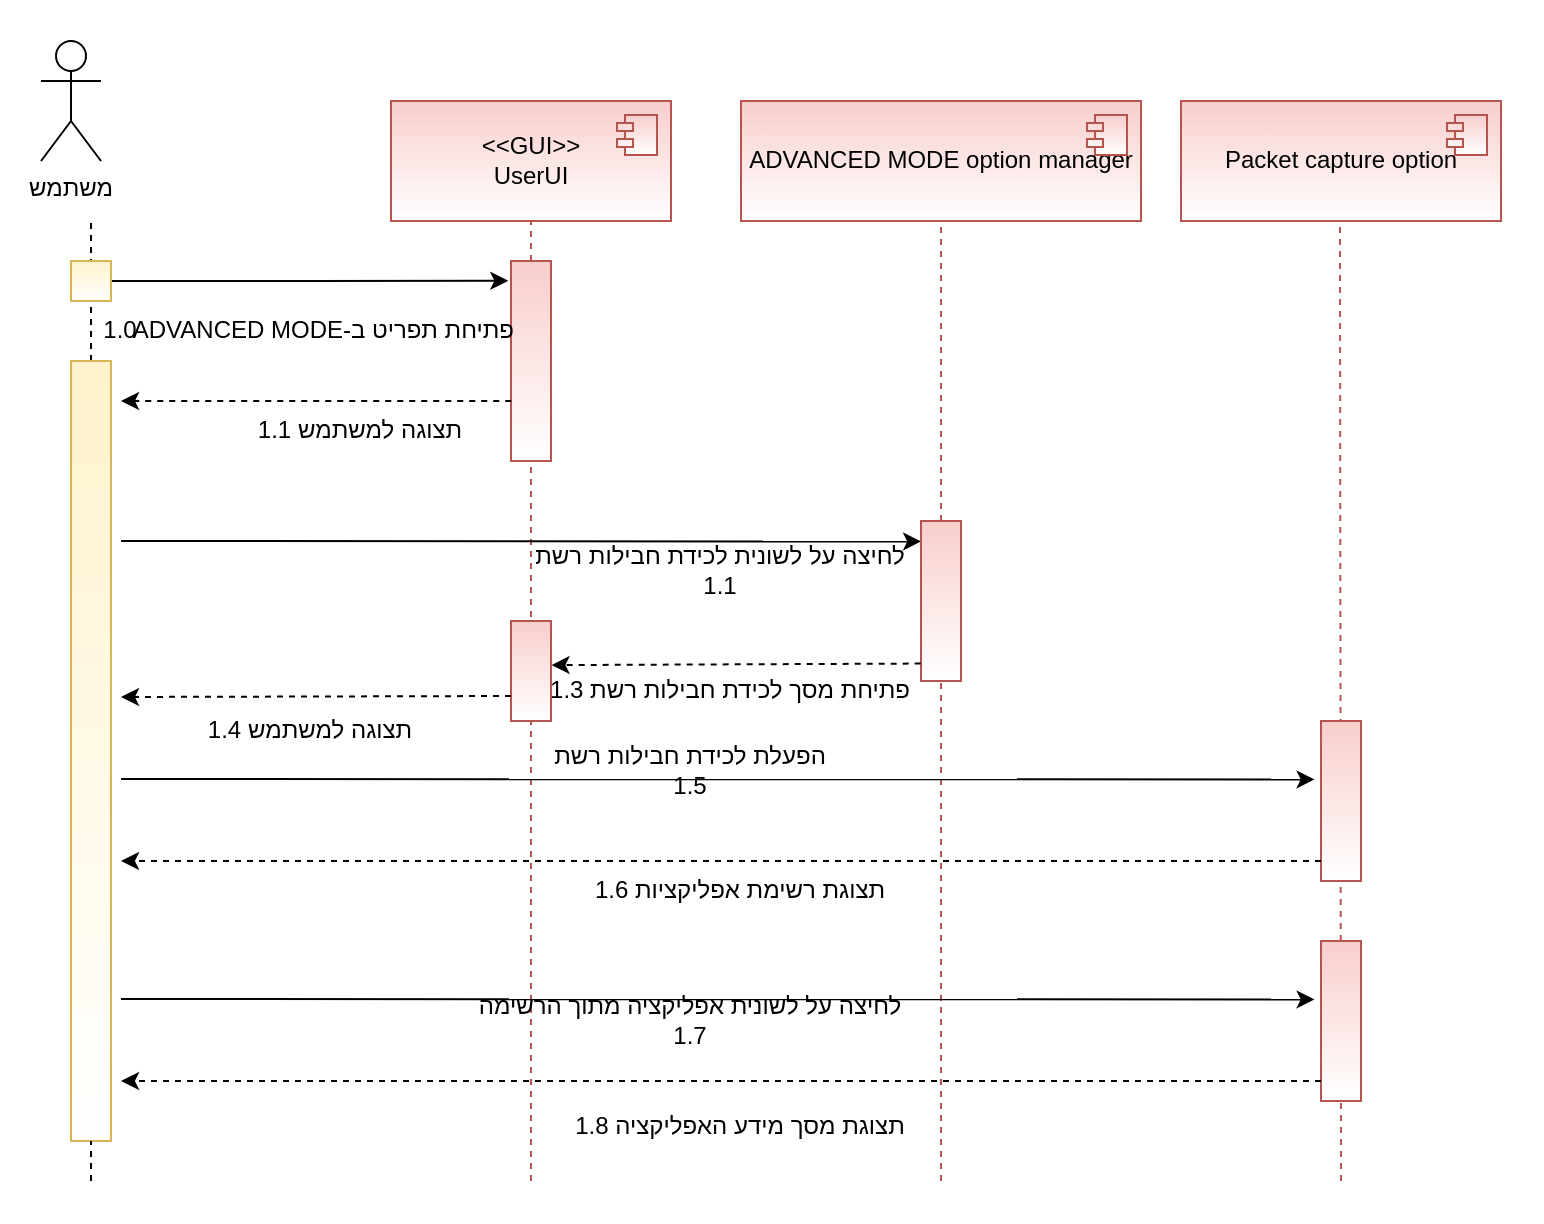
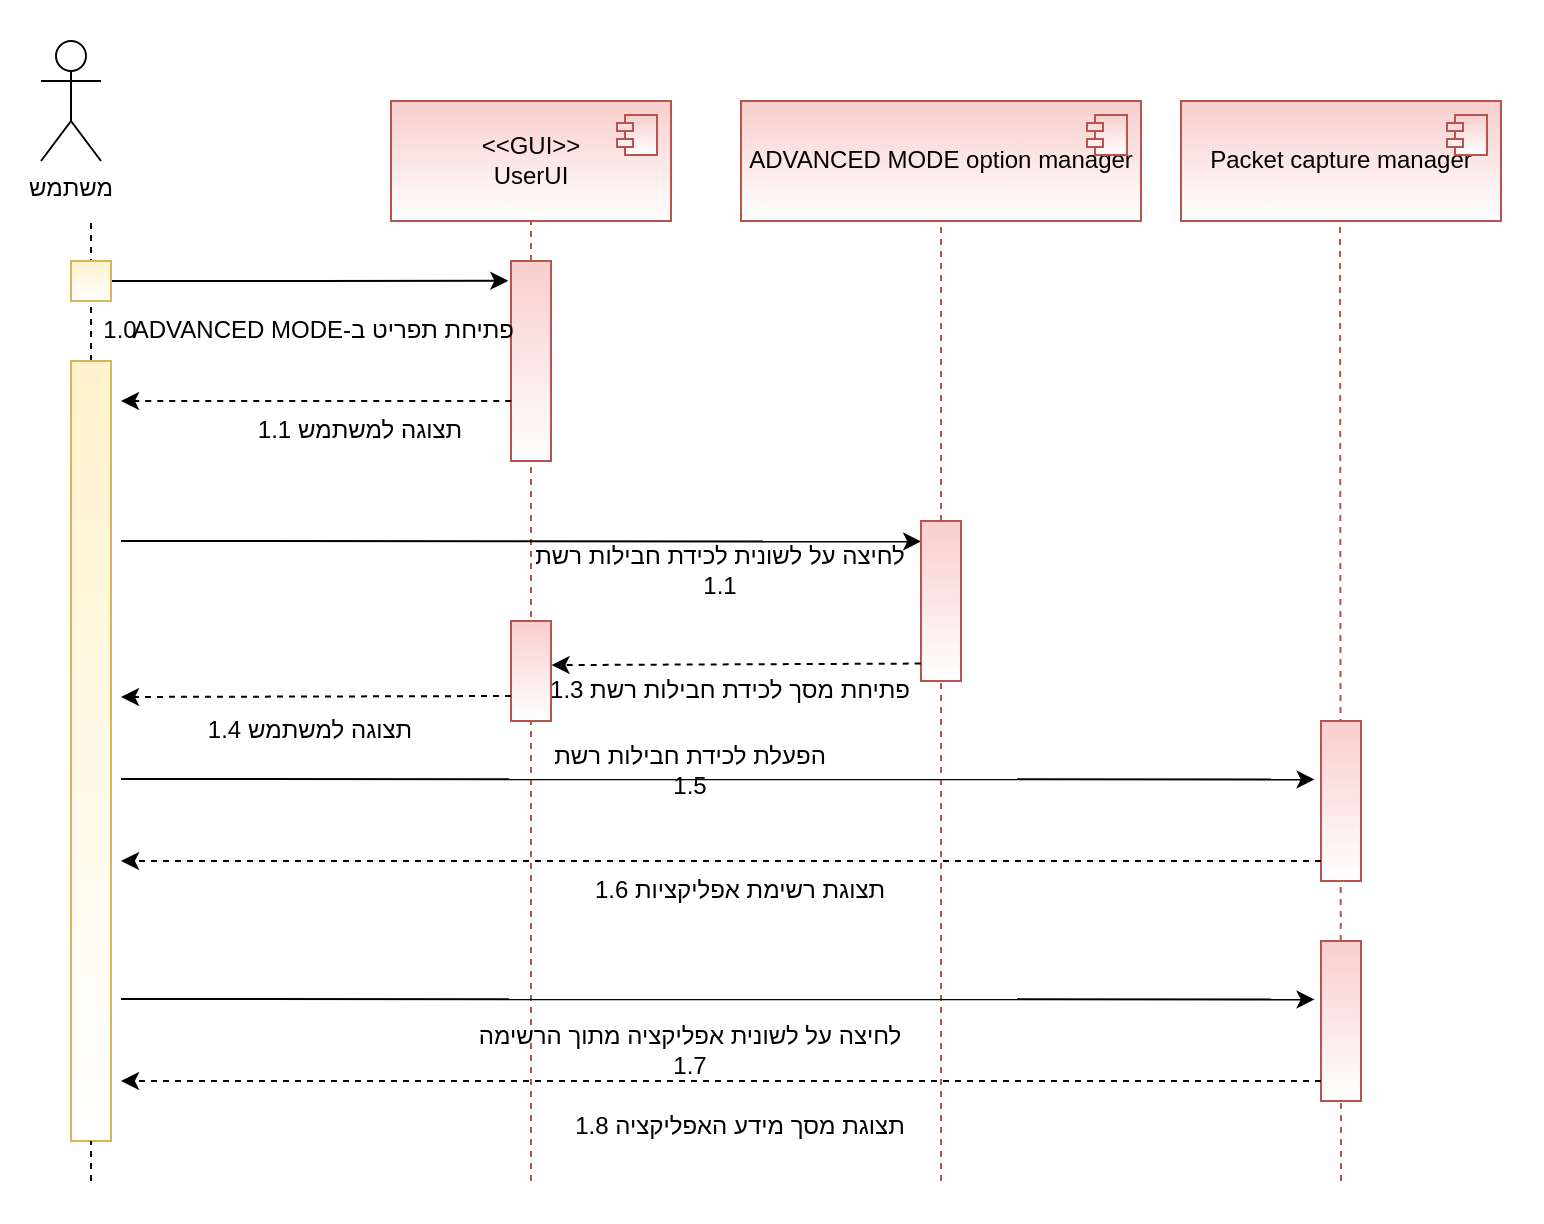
(1342, 161) -> (1342, 161)
(691, 1021) -> (691, 1051)
